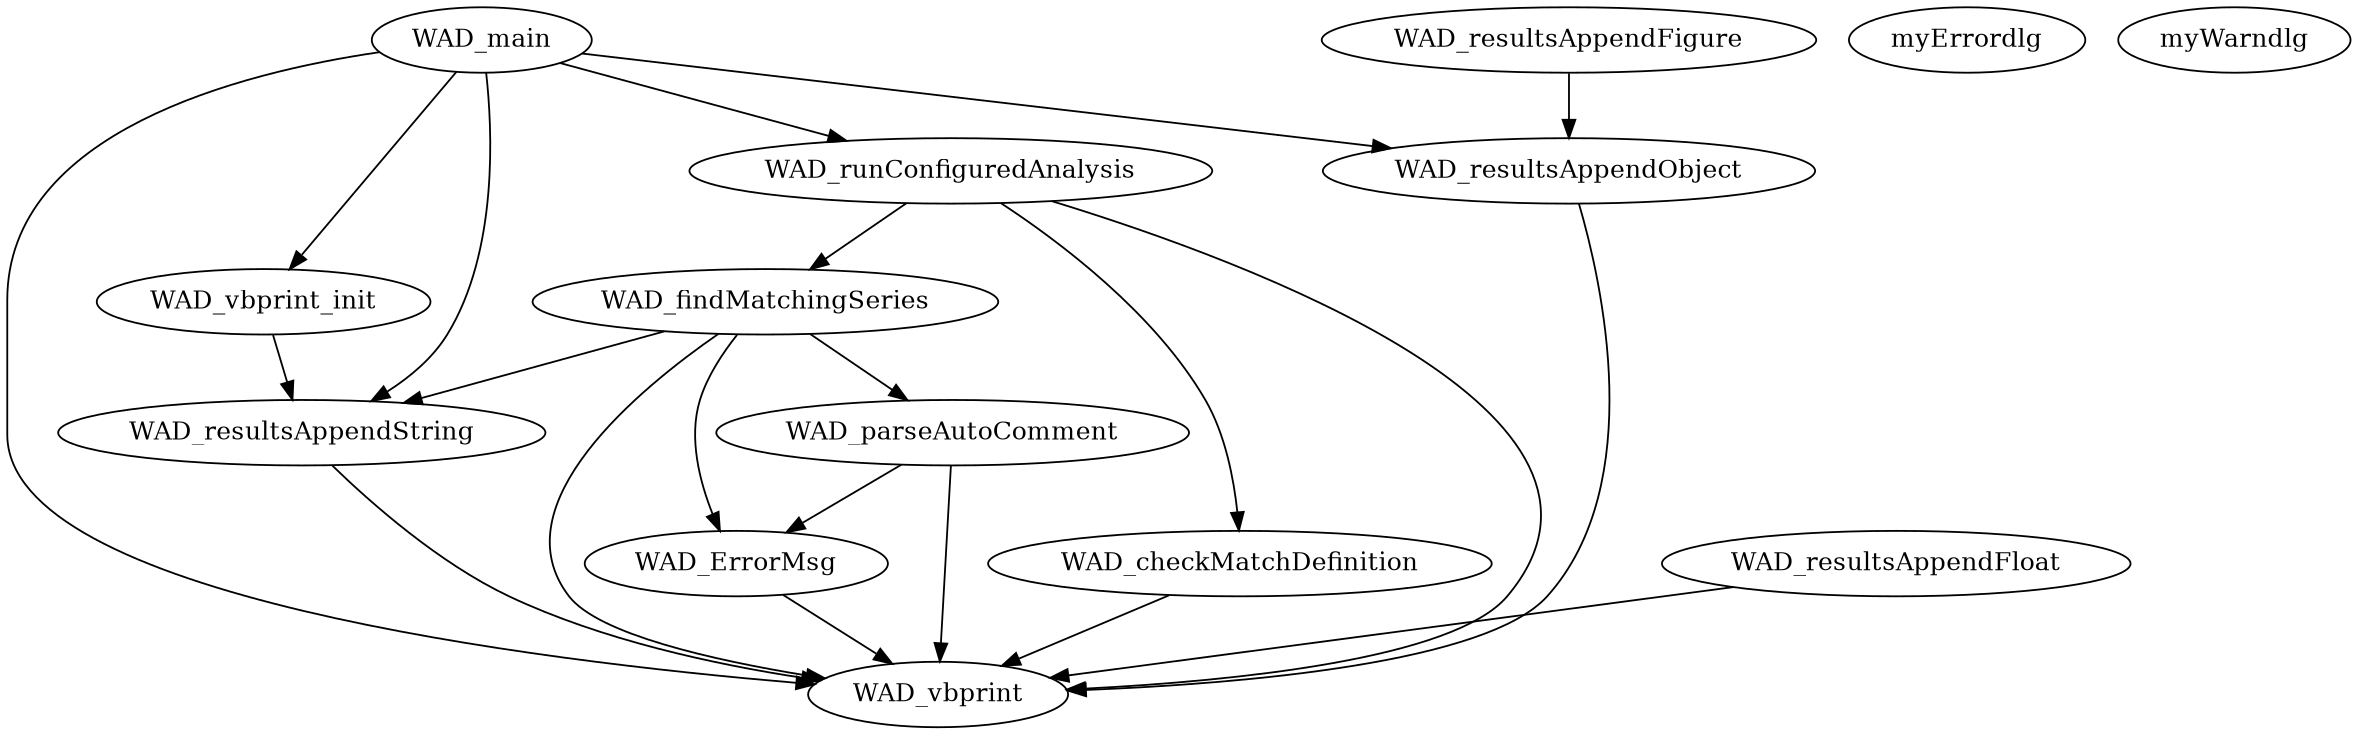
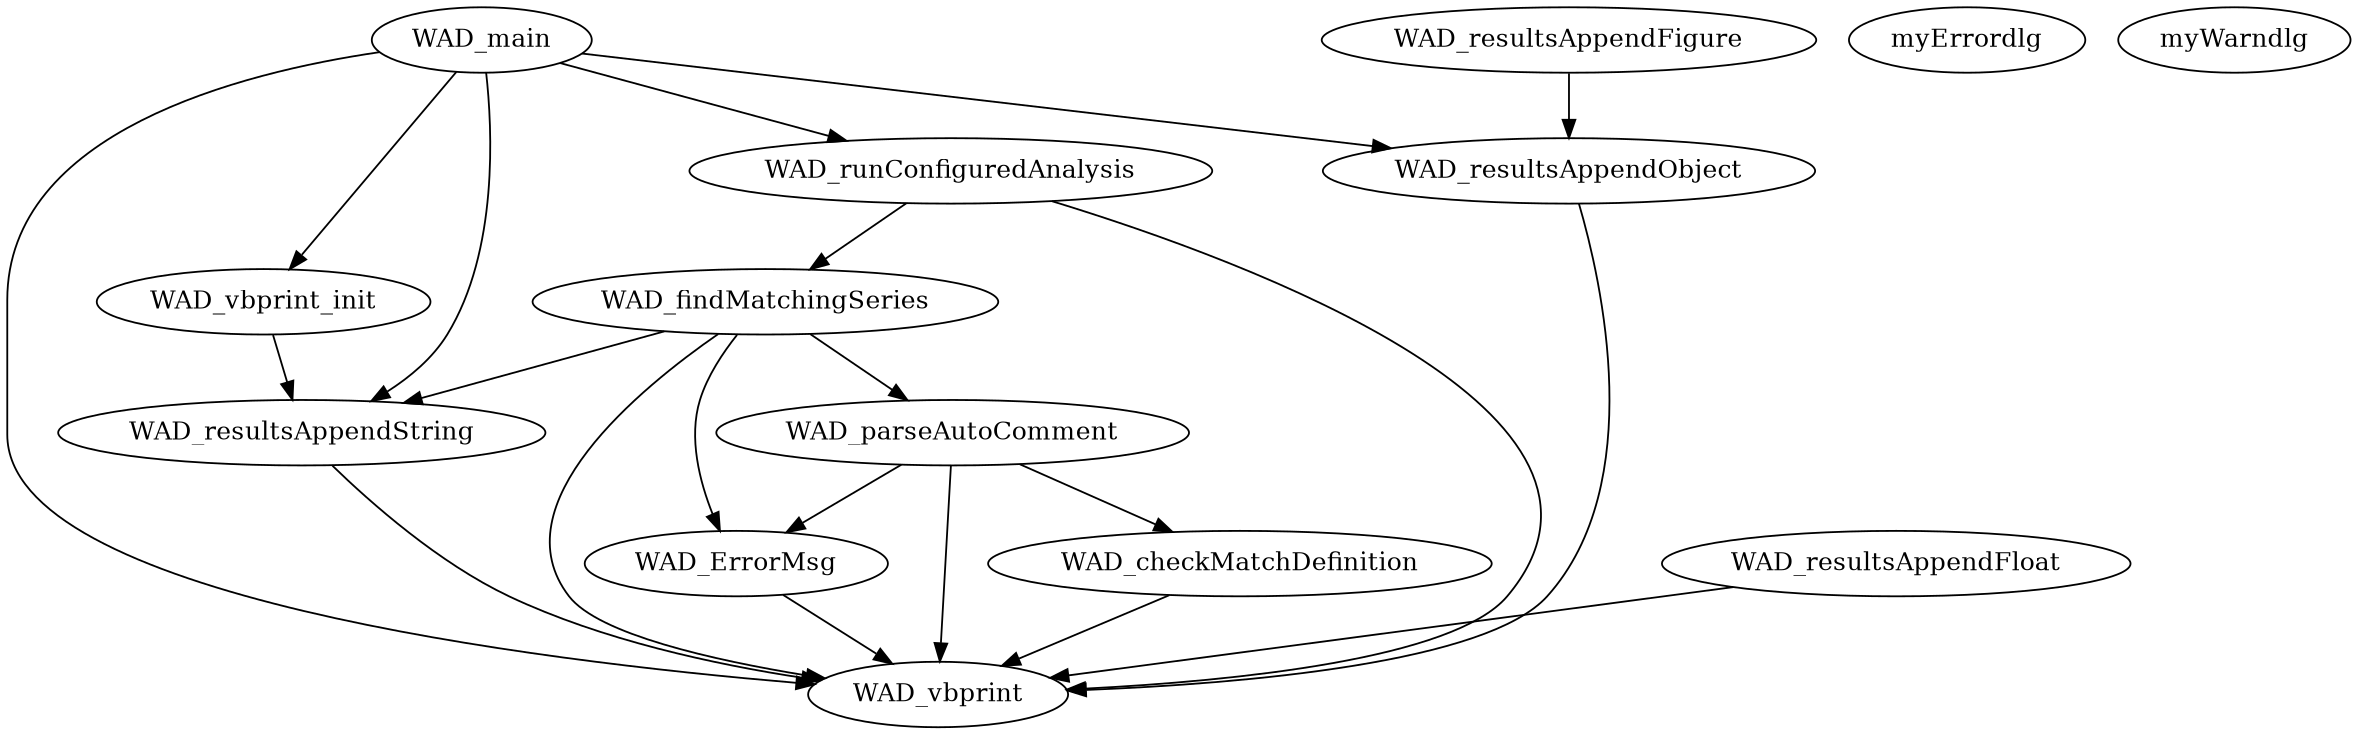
(1155, 332) -> (1088, 494)
